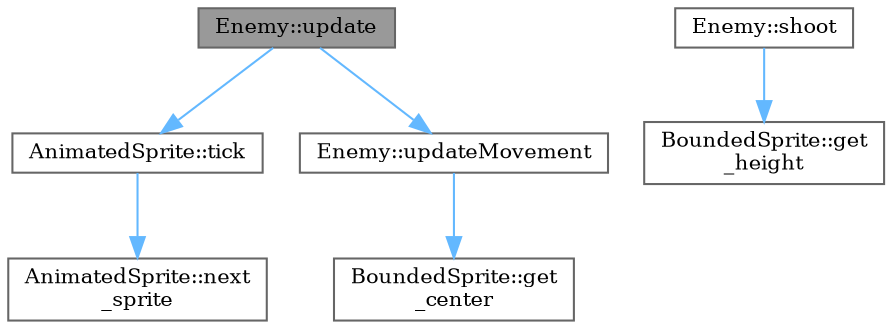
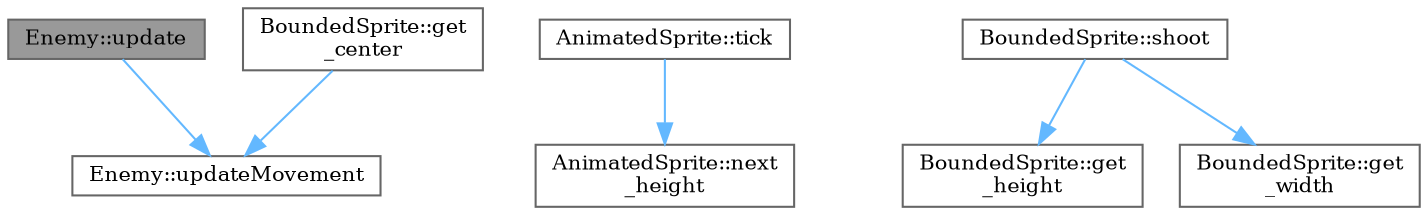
(764, 28) -> (1095, 39)
(226, 84) -> none
none -> (1300, 176)
(454, 205) -> (297, 106)
(138, 290) -> (665, 176)
